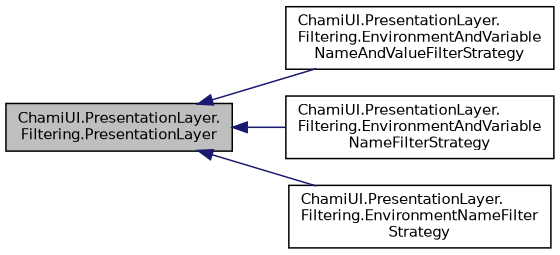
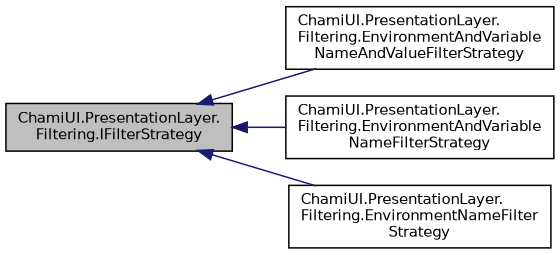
(119, 127) -> (119, 127)
